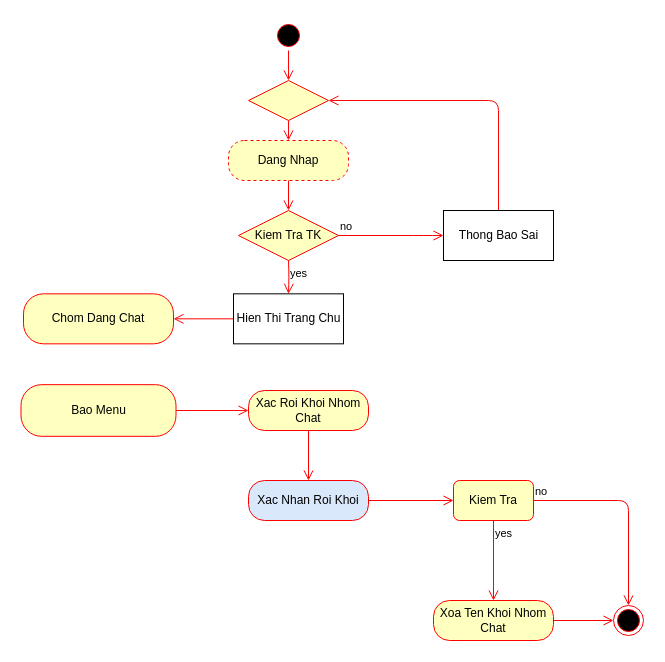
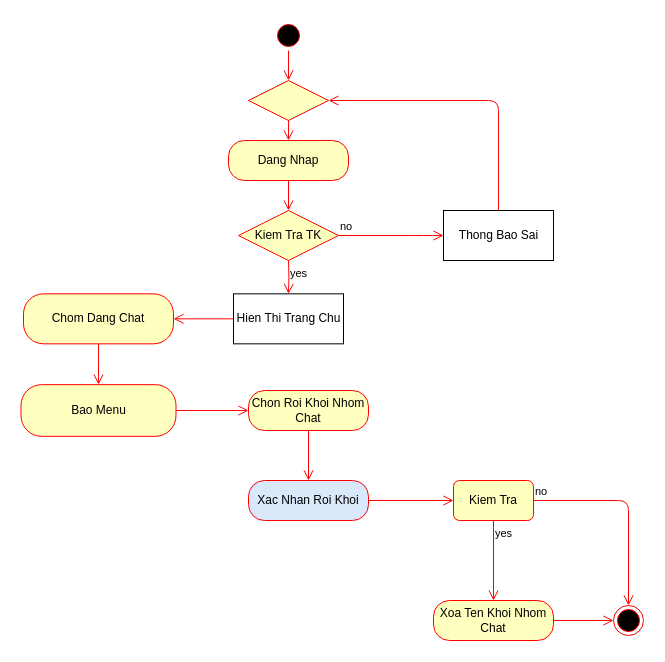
(289, 161) -> (289, 161)
none -> (99, 363)
(309, 411) -> (309, 411)
